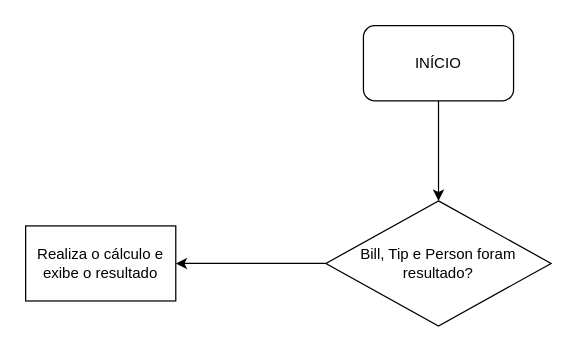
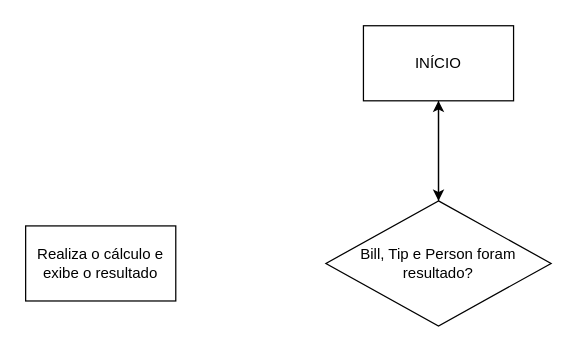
(438, 63) -> (438, 63)
(255, 263) -> (438, 199)
